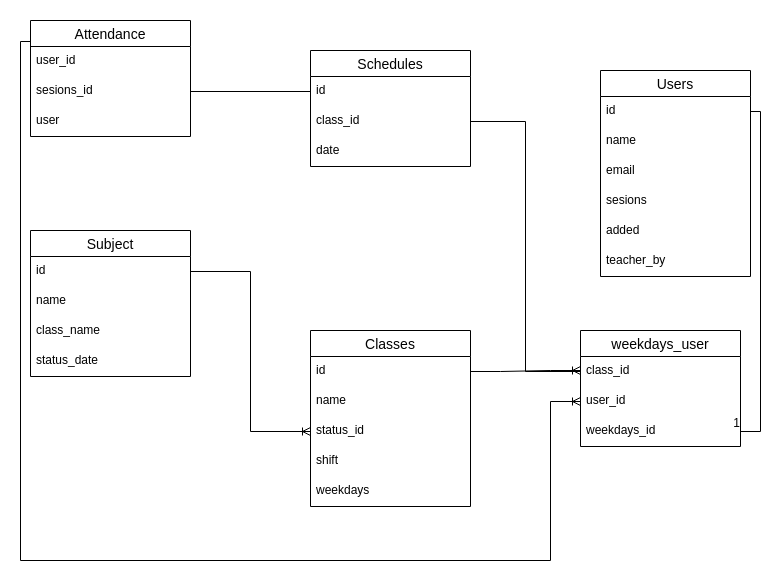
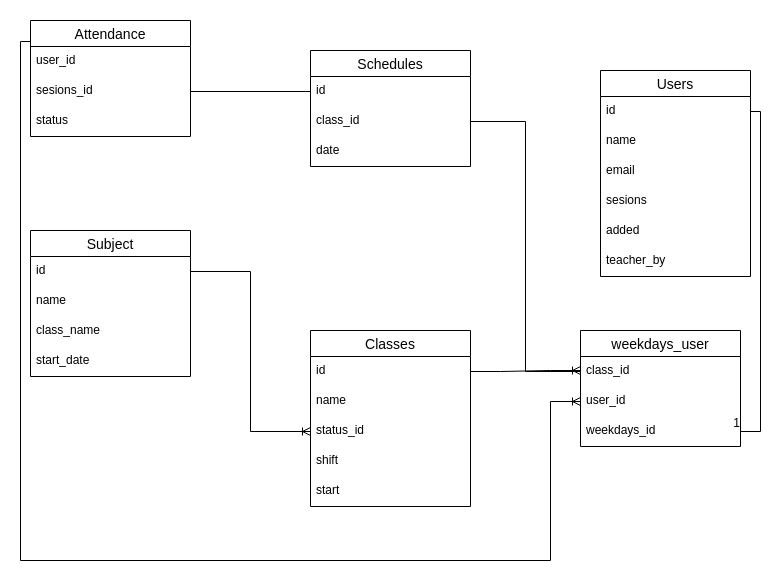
(49, 120) -> (56, 120)
(73, 360) -> (70, 360)
(343, 490) -> (333, 490)
